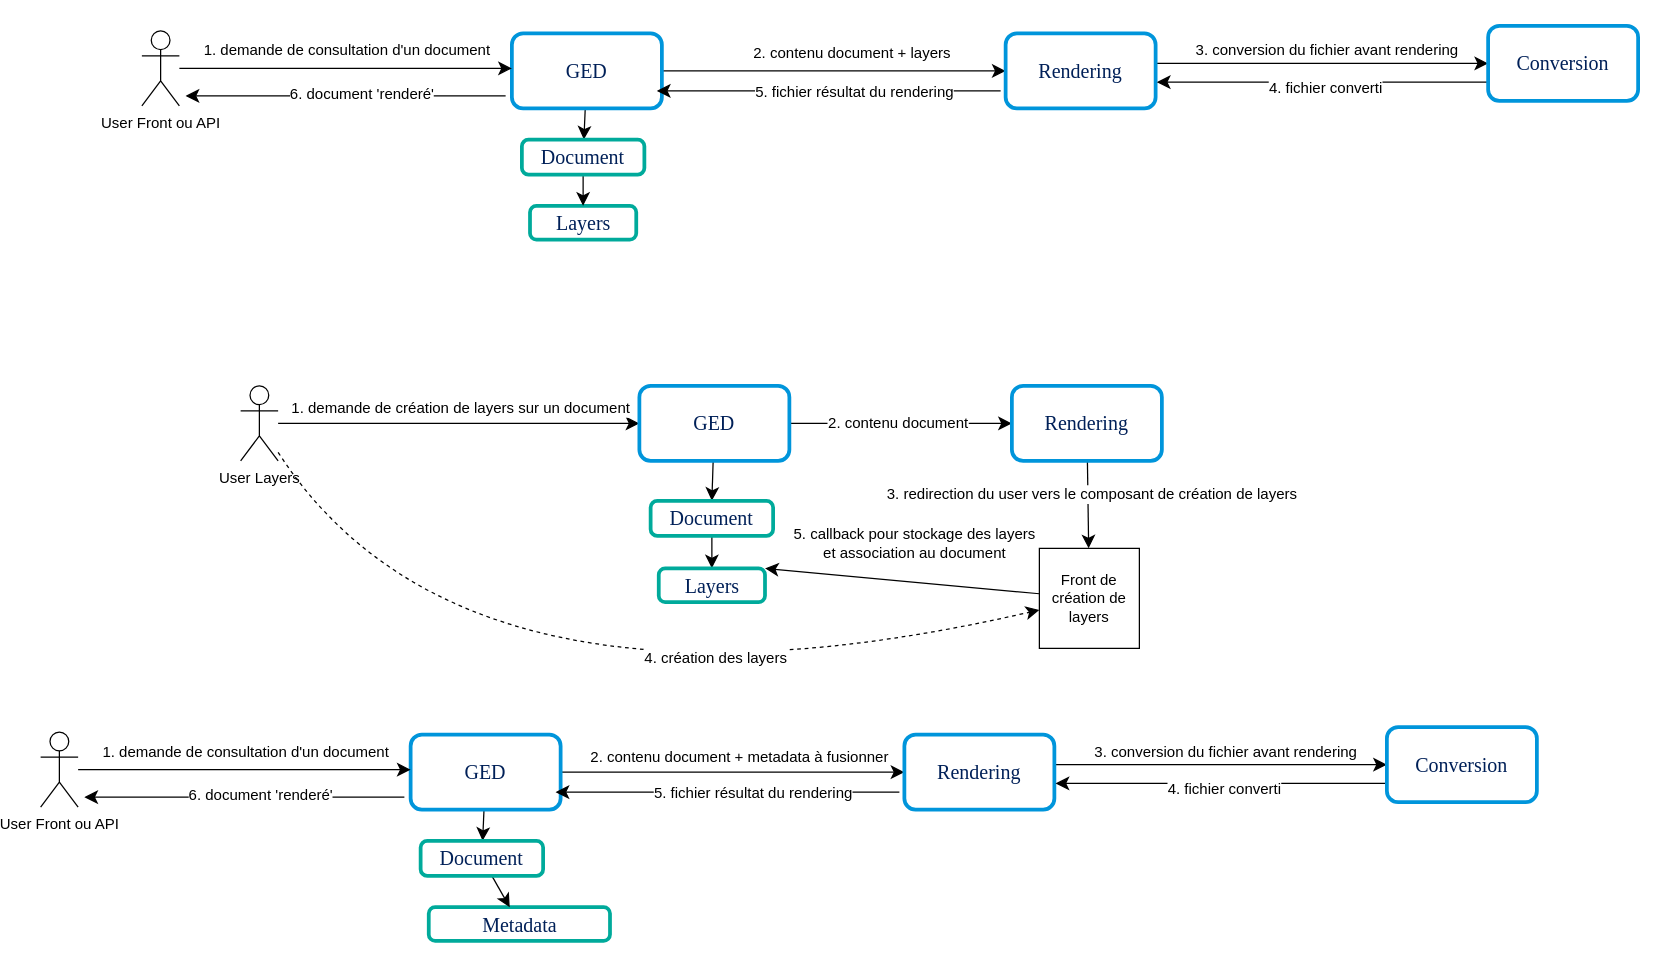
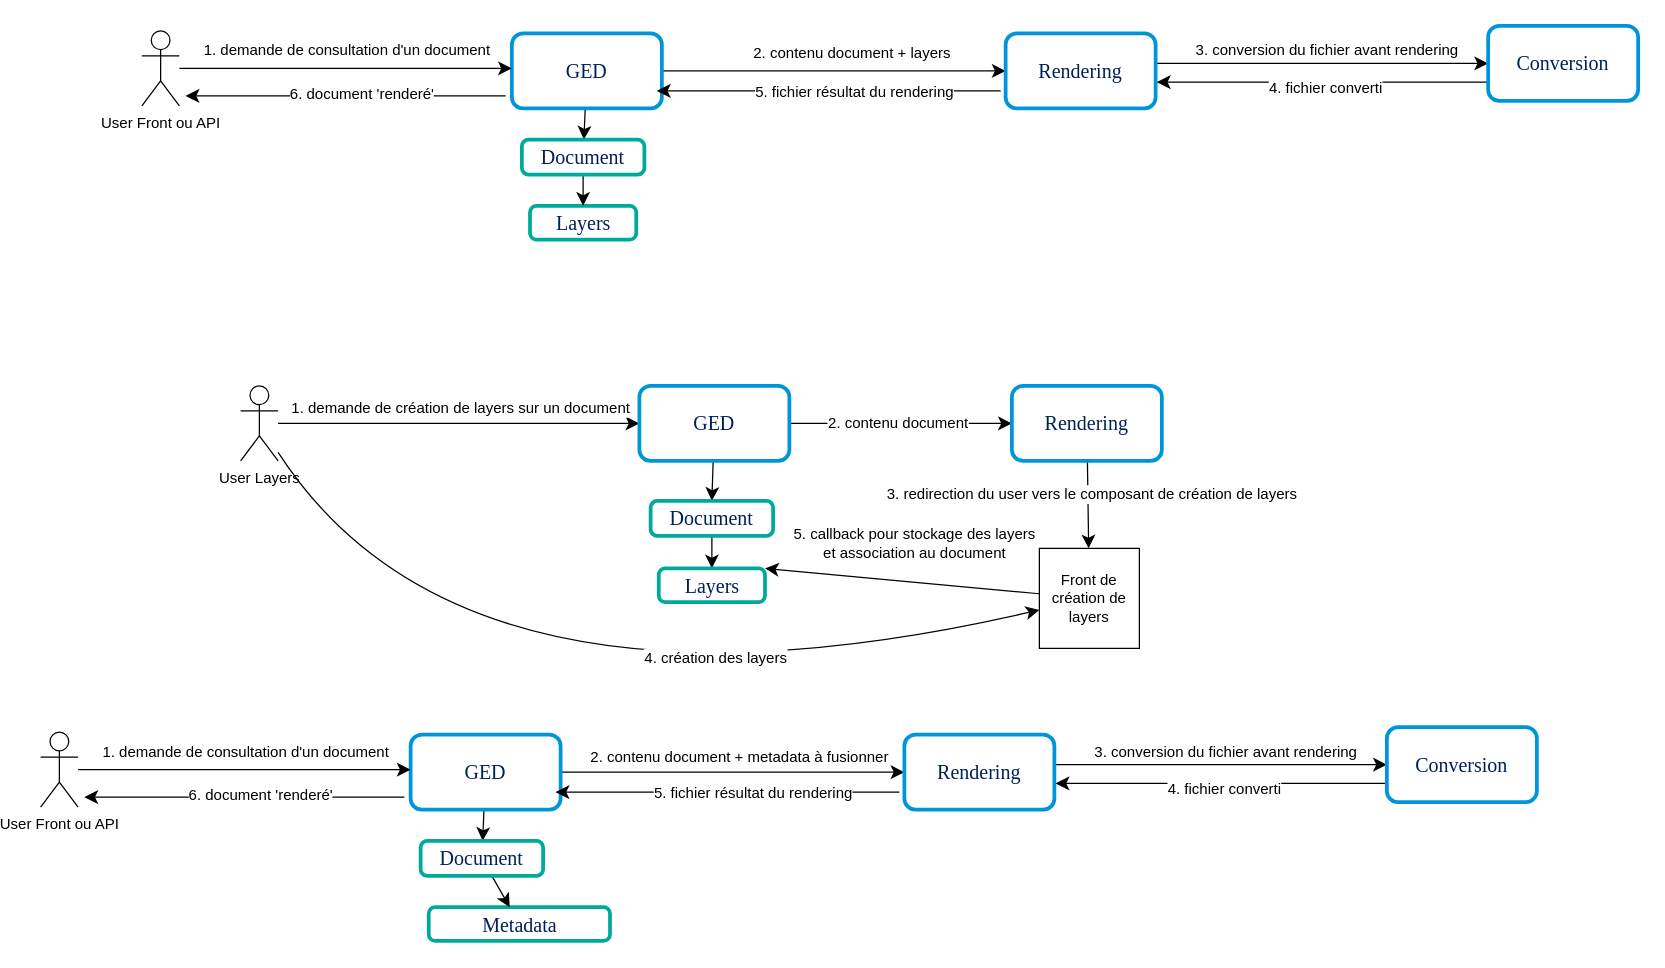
(436, 593) -> (436, 593)
